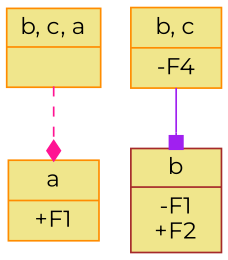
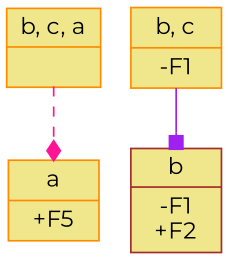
(176, 67) -> (176, 67)
(54, 220) -> (54, 220)
